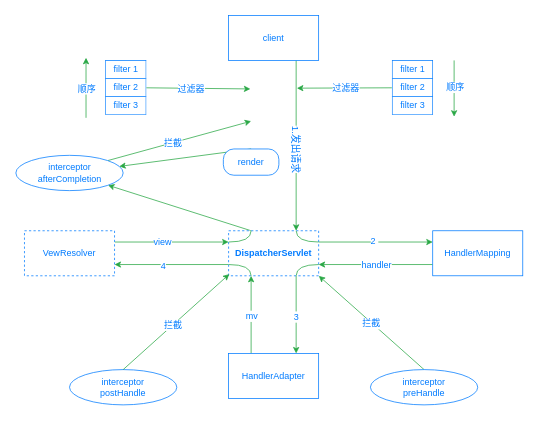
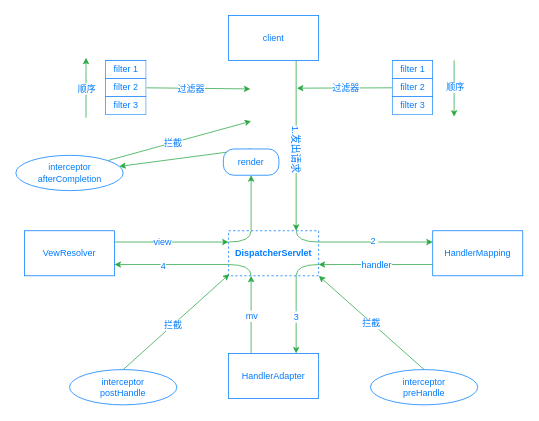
(180, 208) -> (251, 182)
(69, 253) -> (69, 253)
